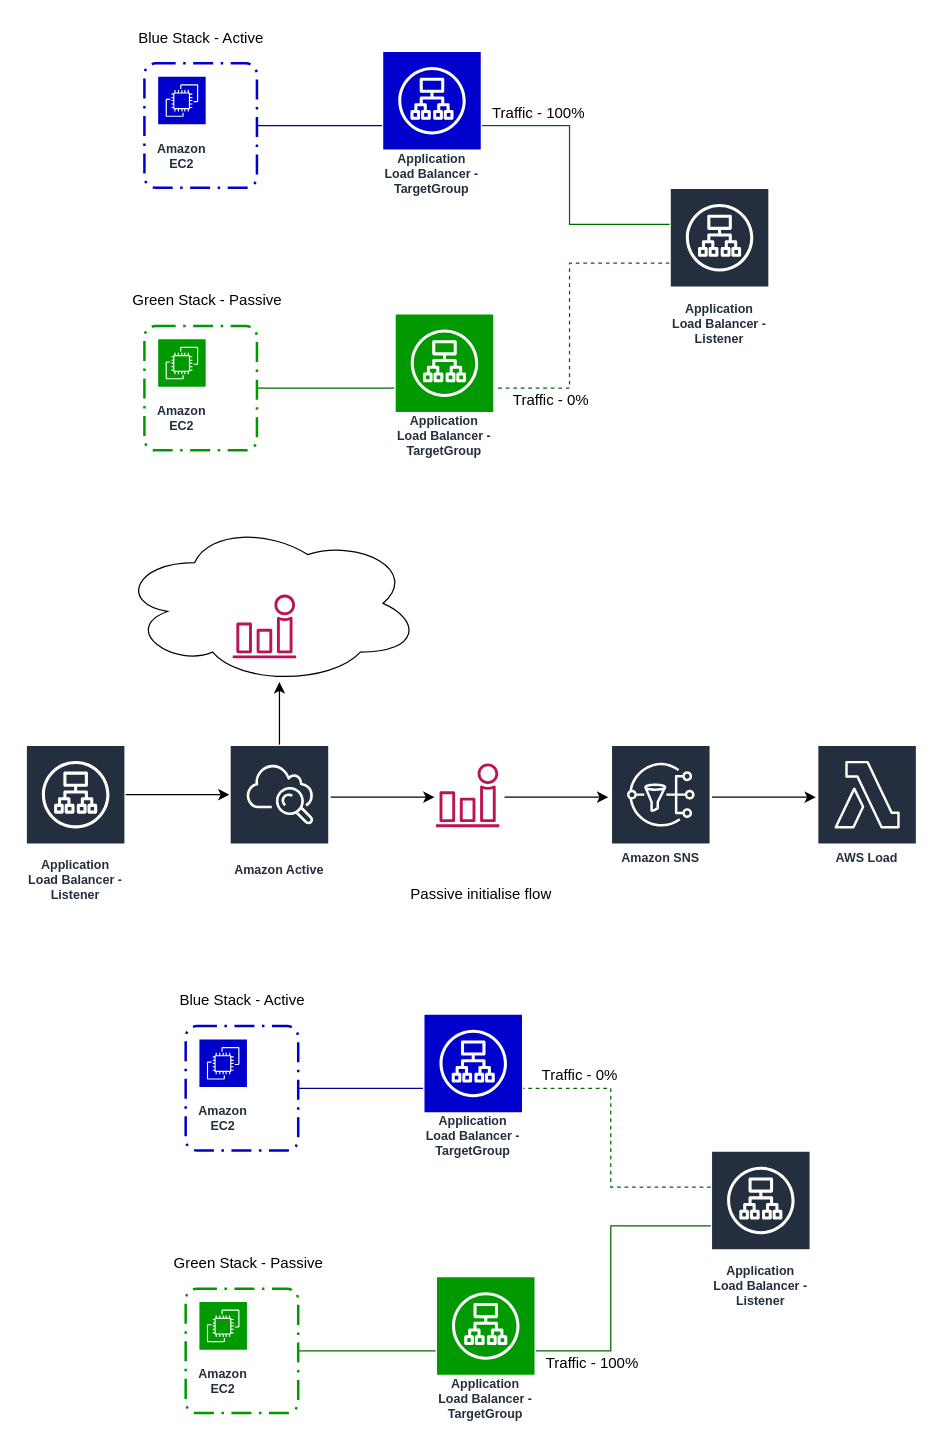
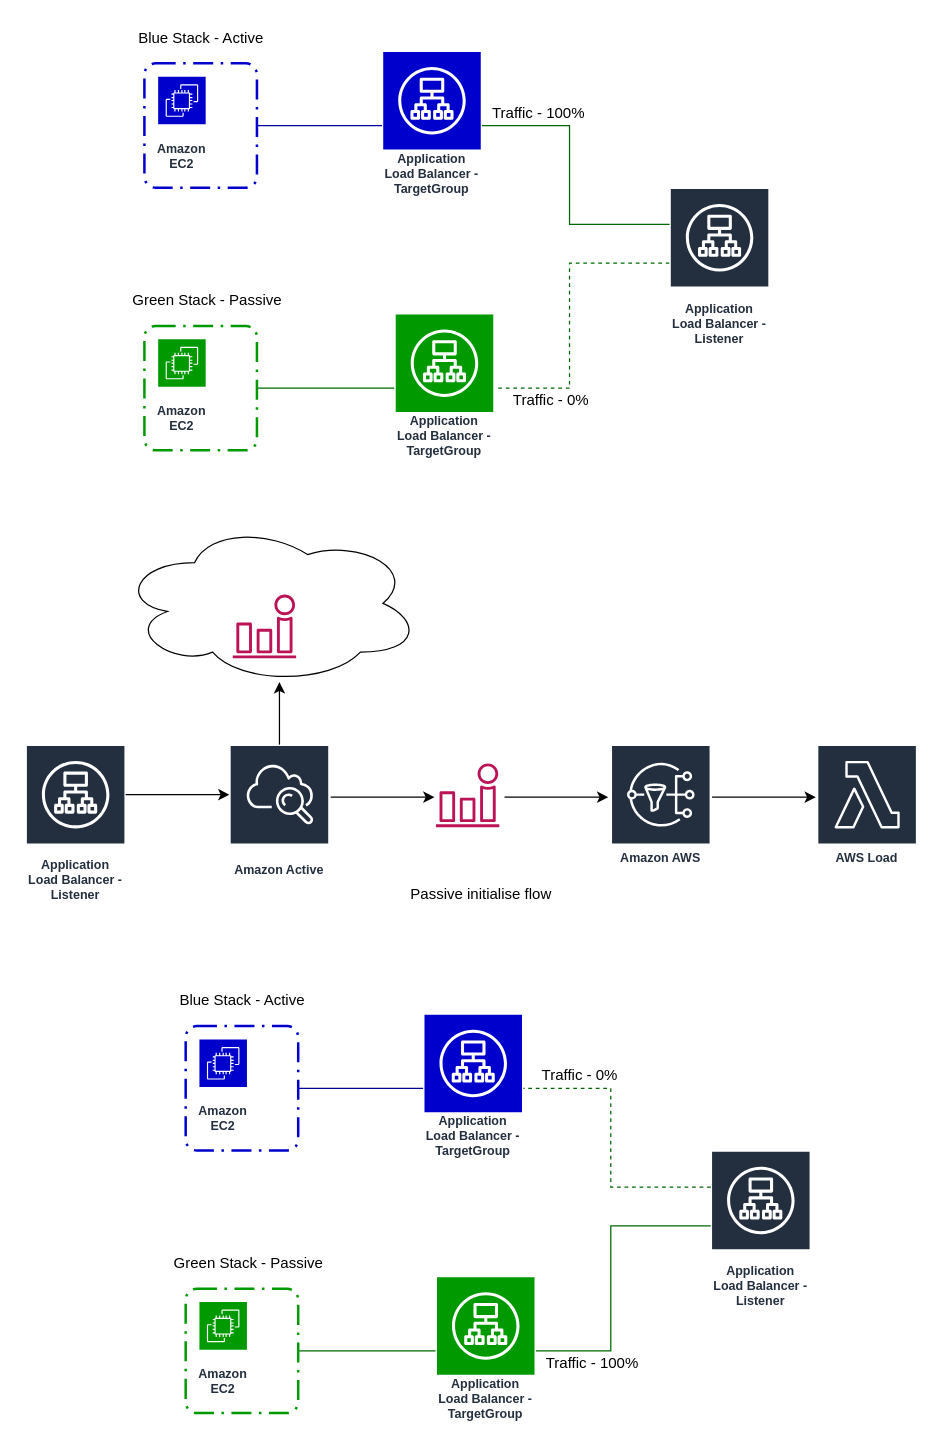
(661, 857) -> (661, 857)
